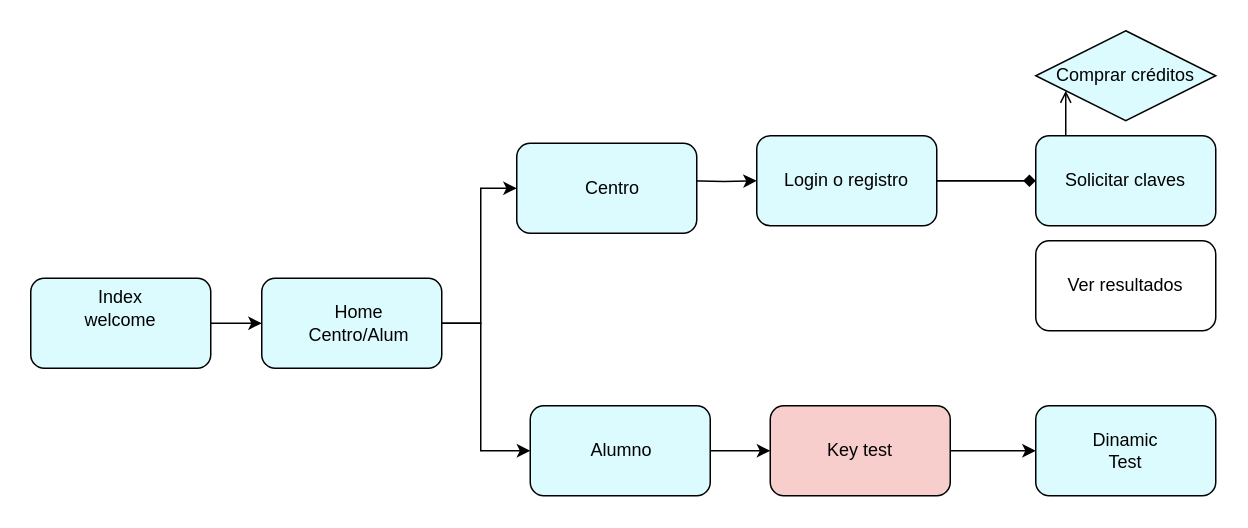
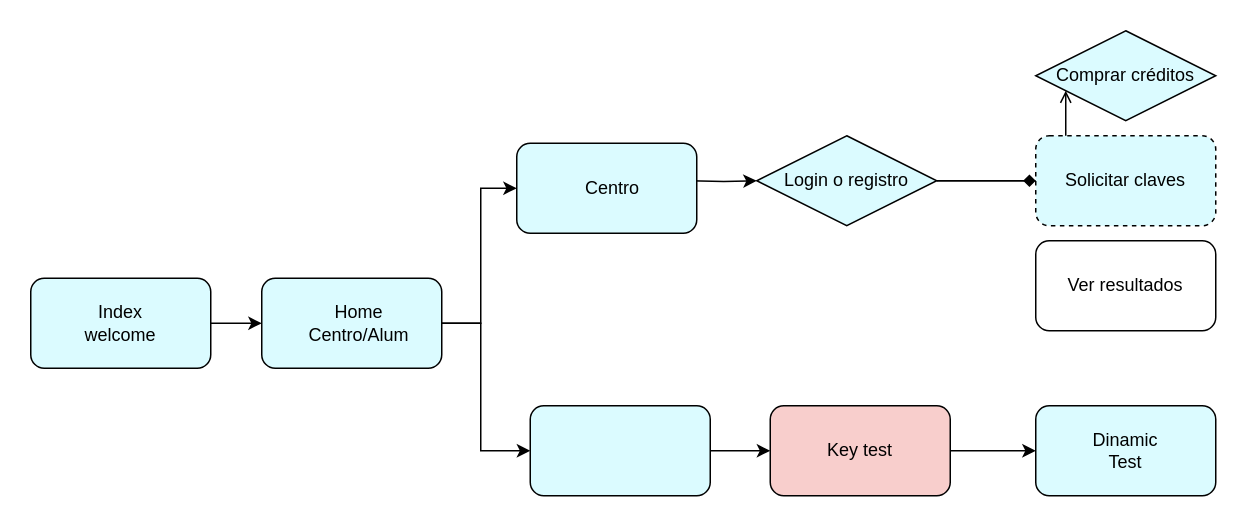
(847, 181) -> (847, 181)
(1126, 181) -> (1126, 181)
(121, 308) -> (121, 323)
(622, 451) -> none
